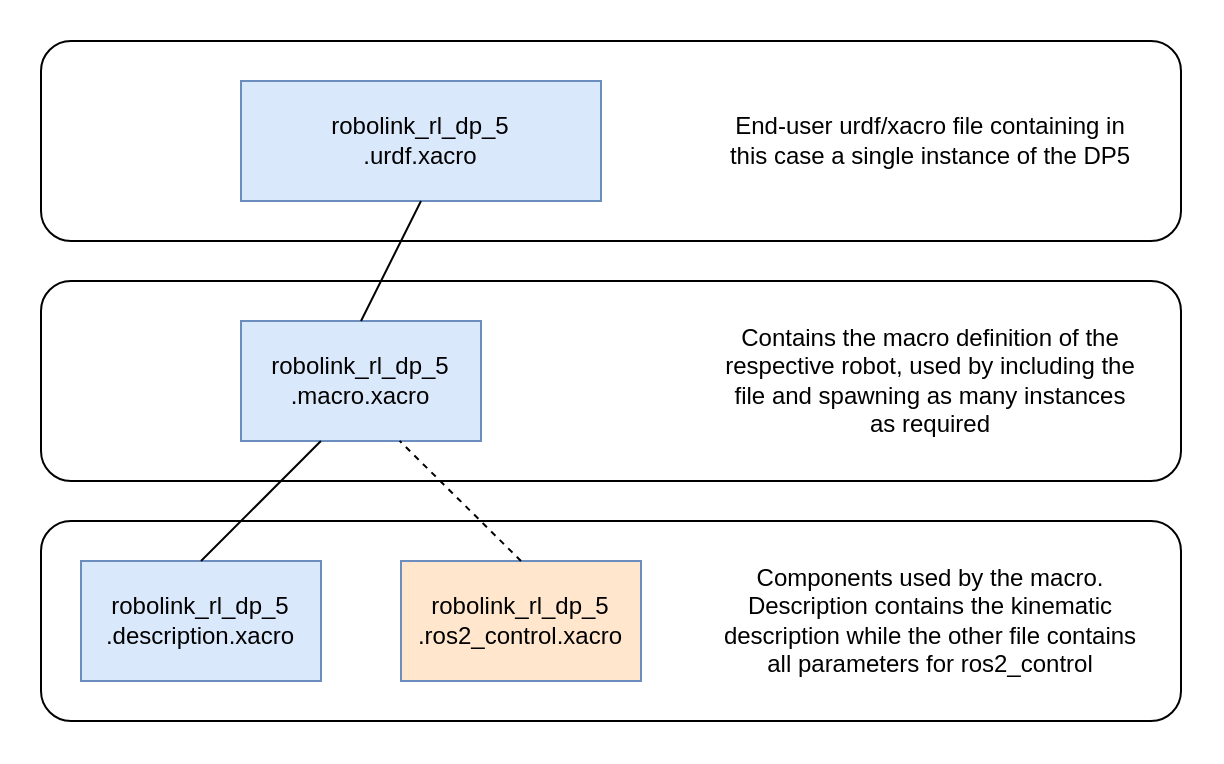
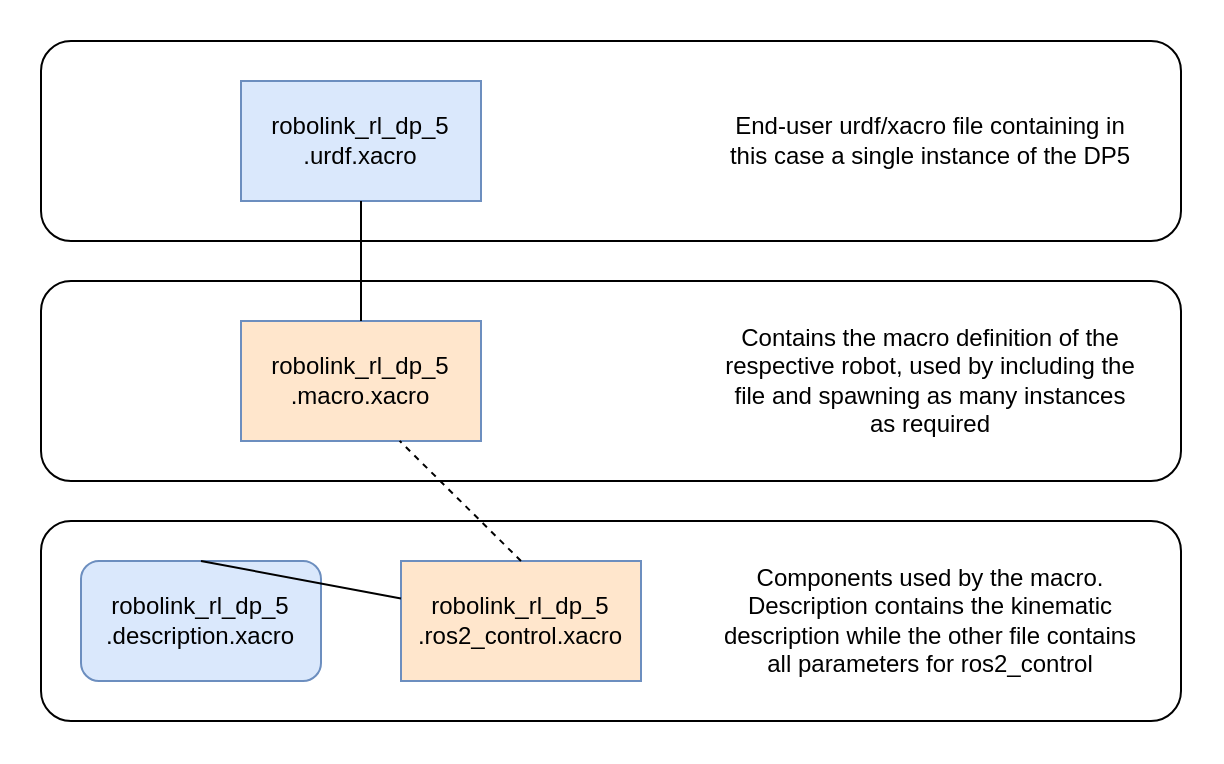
(421, 141) -> (361, 141)
(361, 381) -> (361, 381)
(261, 501) -> (301, 580)
(201, 621) -> (201, 621)
